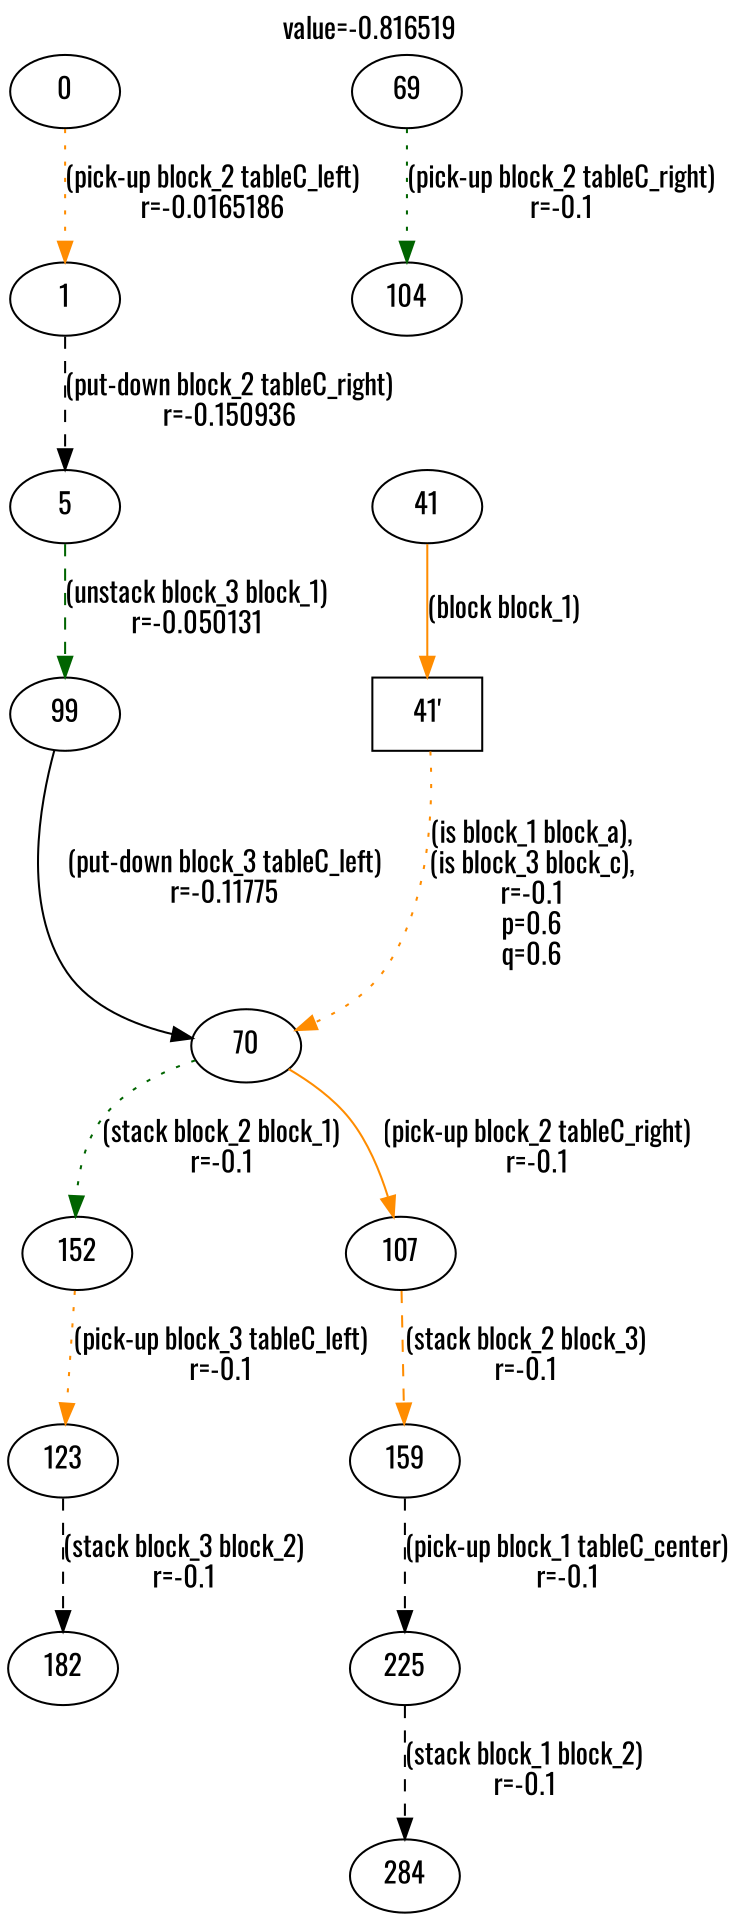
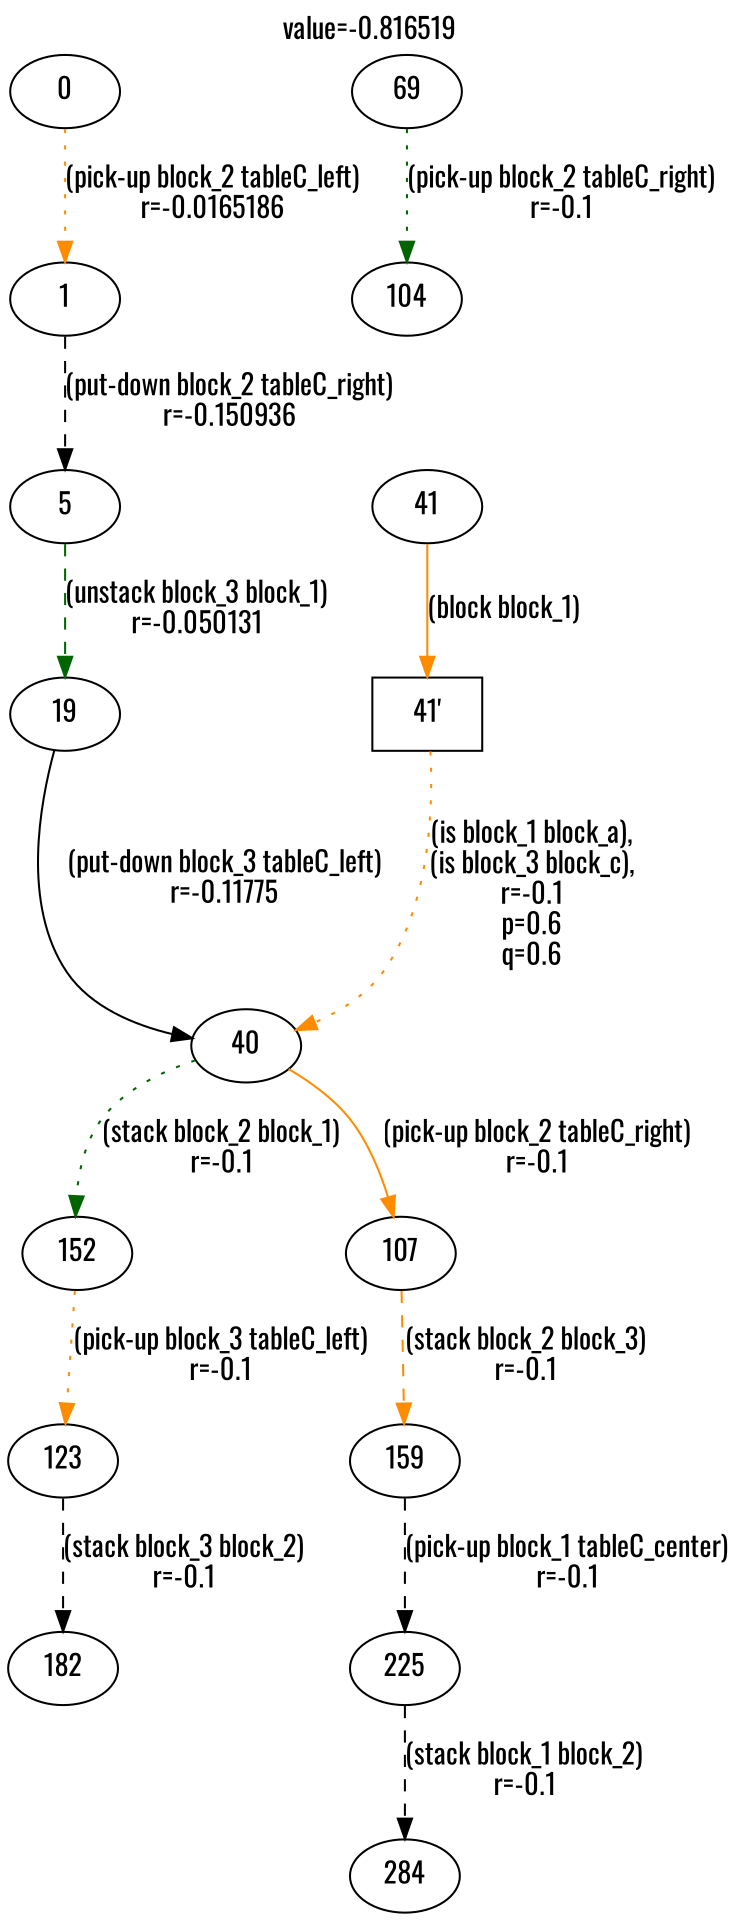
(65, 714) -> (65, 714)
(246, 1046) -> (246, 1046)
